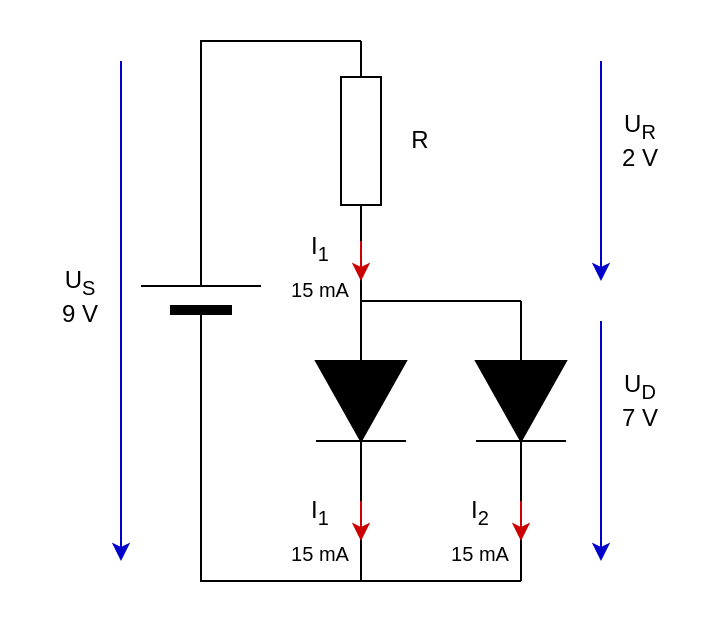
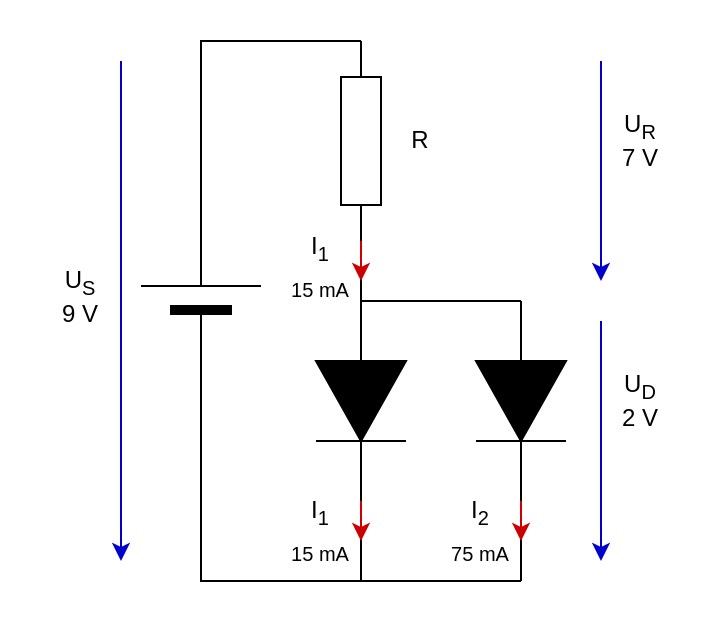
(641, 141) -> (641, 141)
(641, 401) -> (641, 401)
(481, 531) -> (481, 531)
